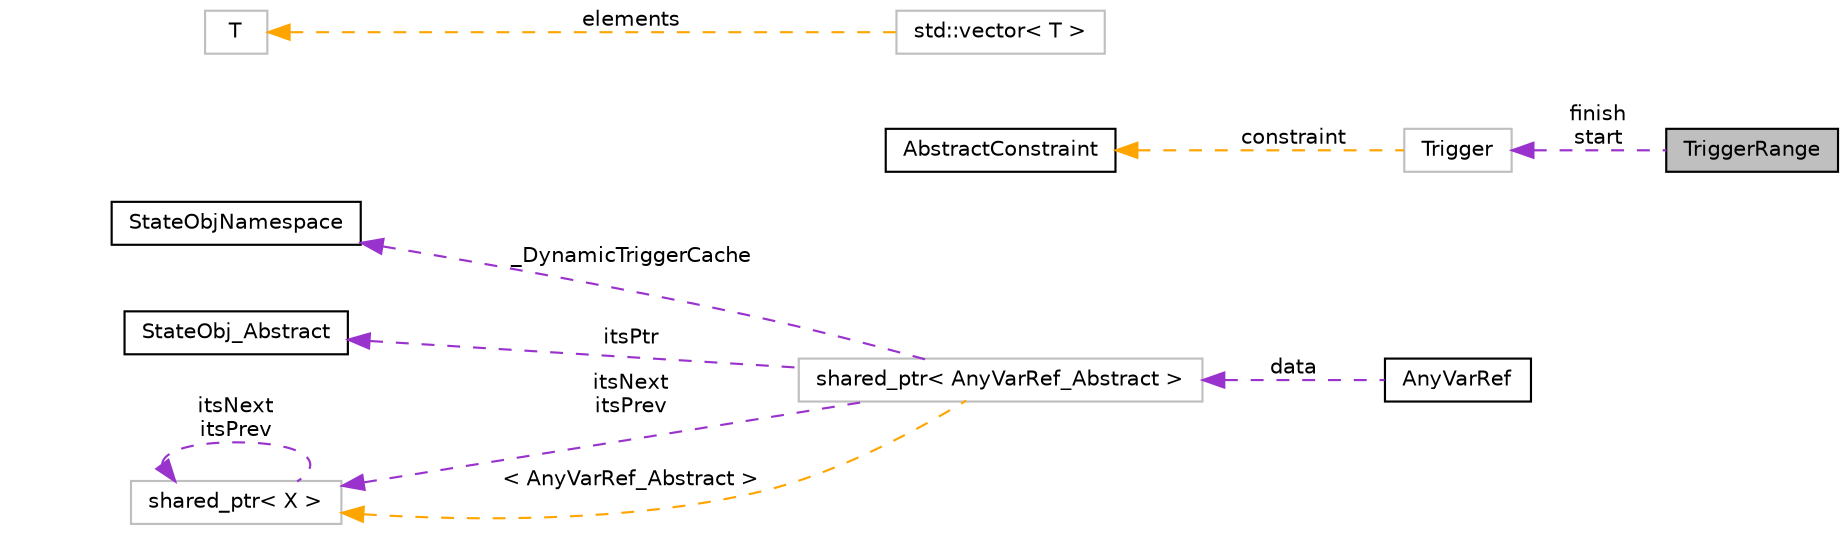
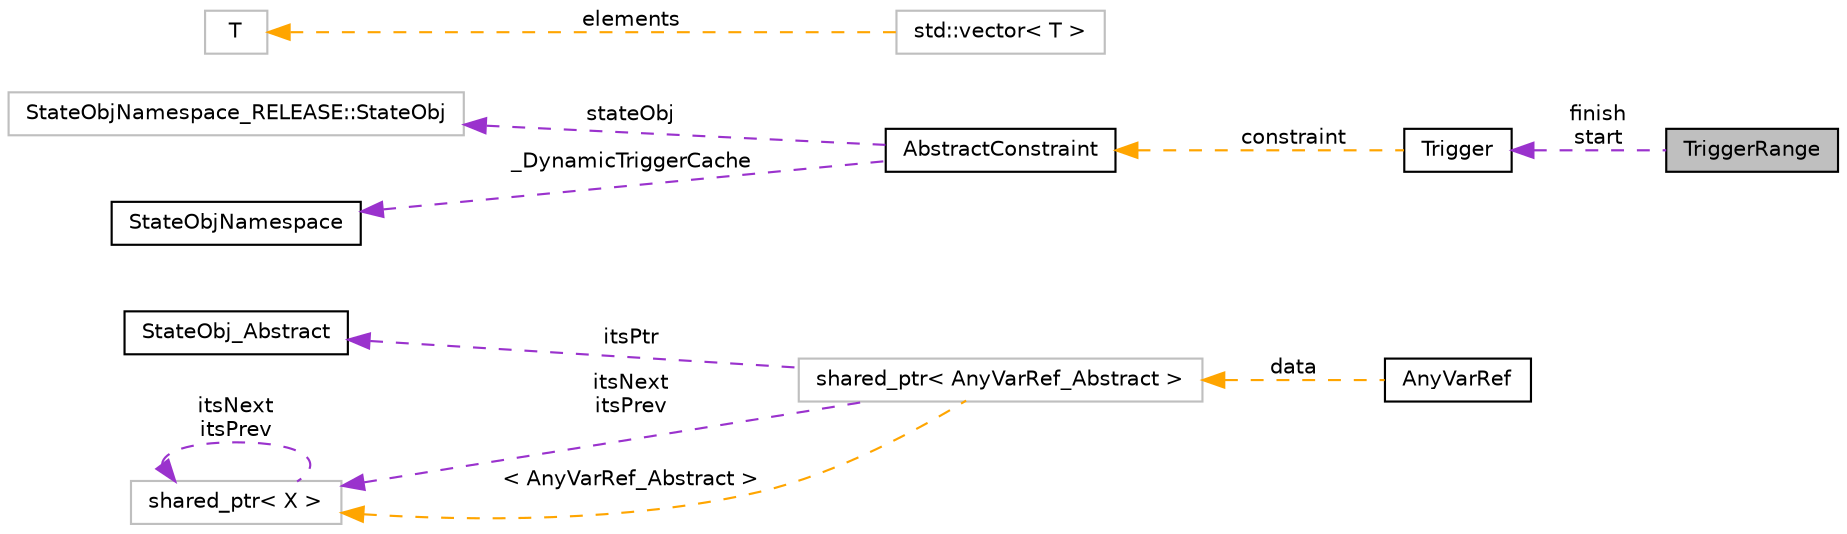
none -> (236, 114)
(1458, 150) -> (1458, 150)
(656, 296) -> (634, 185)
(1305, 380) -> (1305, 380)
